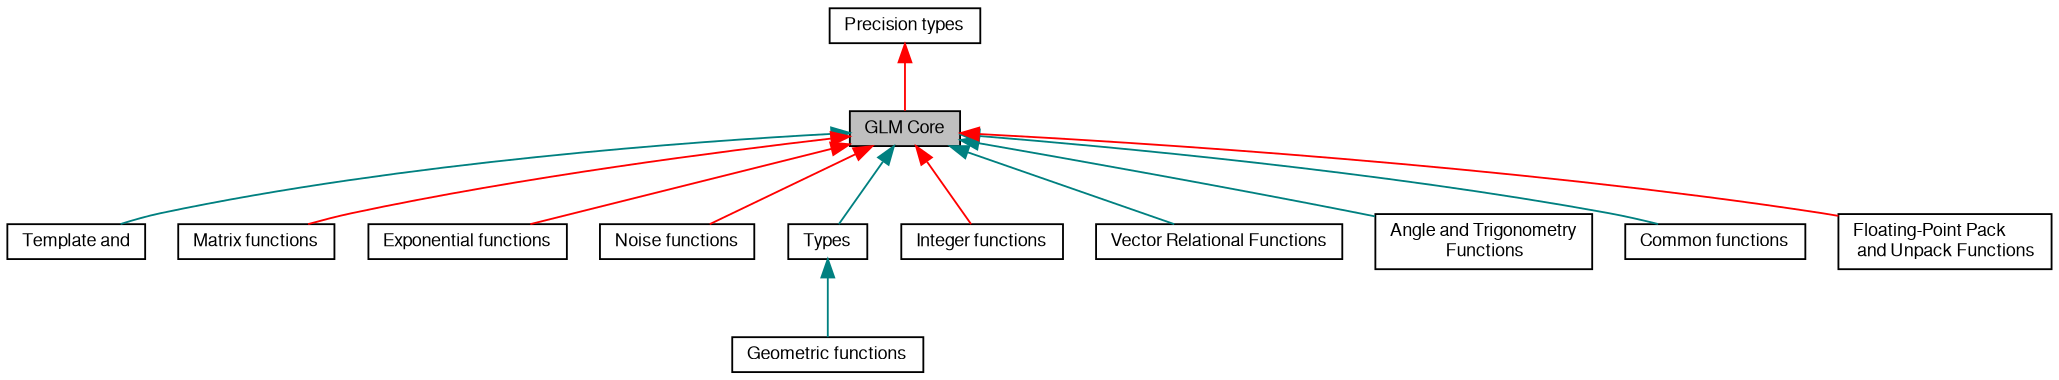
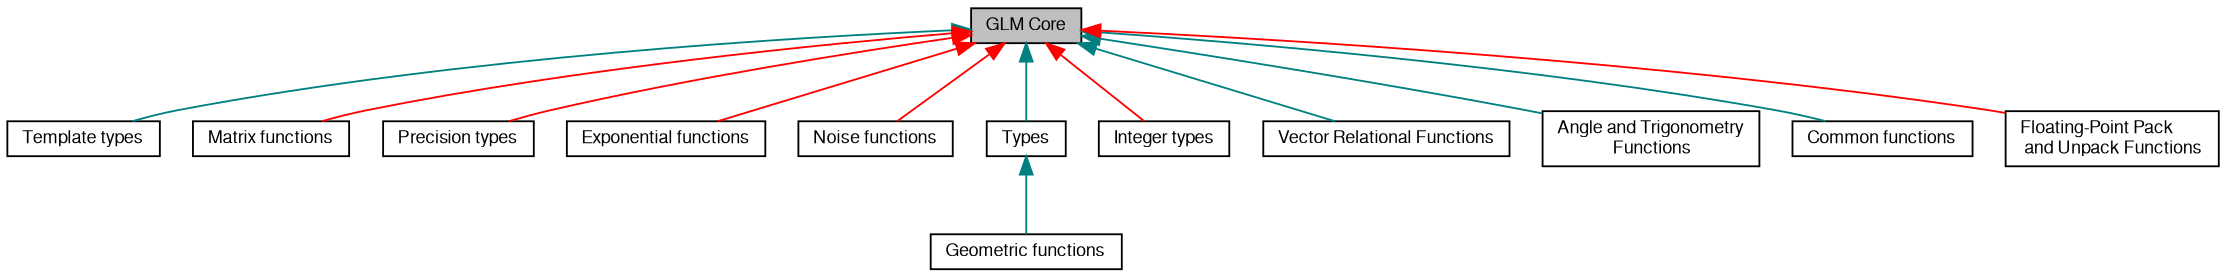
(905, 87) -> (730, 74)
(76, 242) -> (84, 139)
(982, 242) -> (1164, 139)
